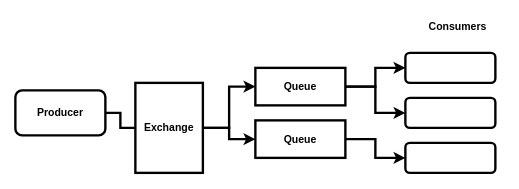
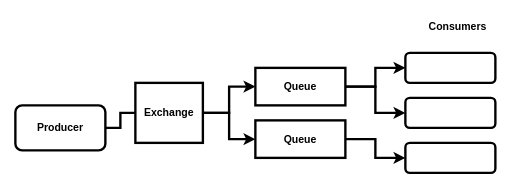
(60, 113) -> (60, 128)
(169, 128) -> (169, 113)
